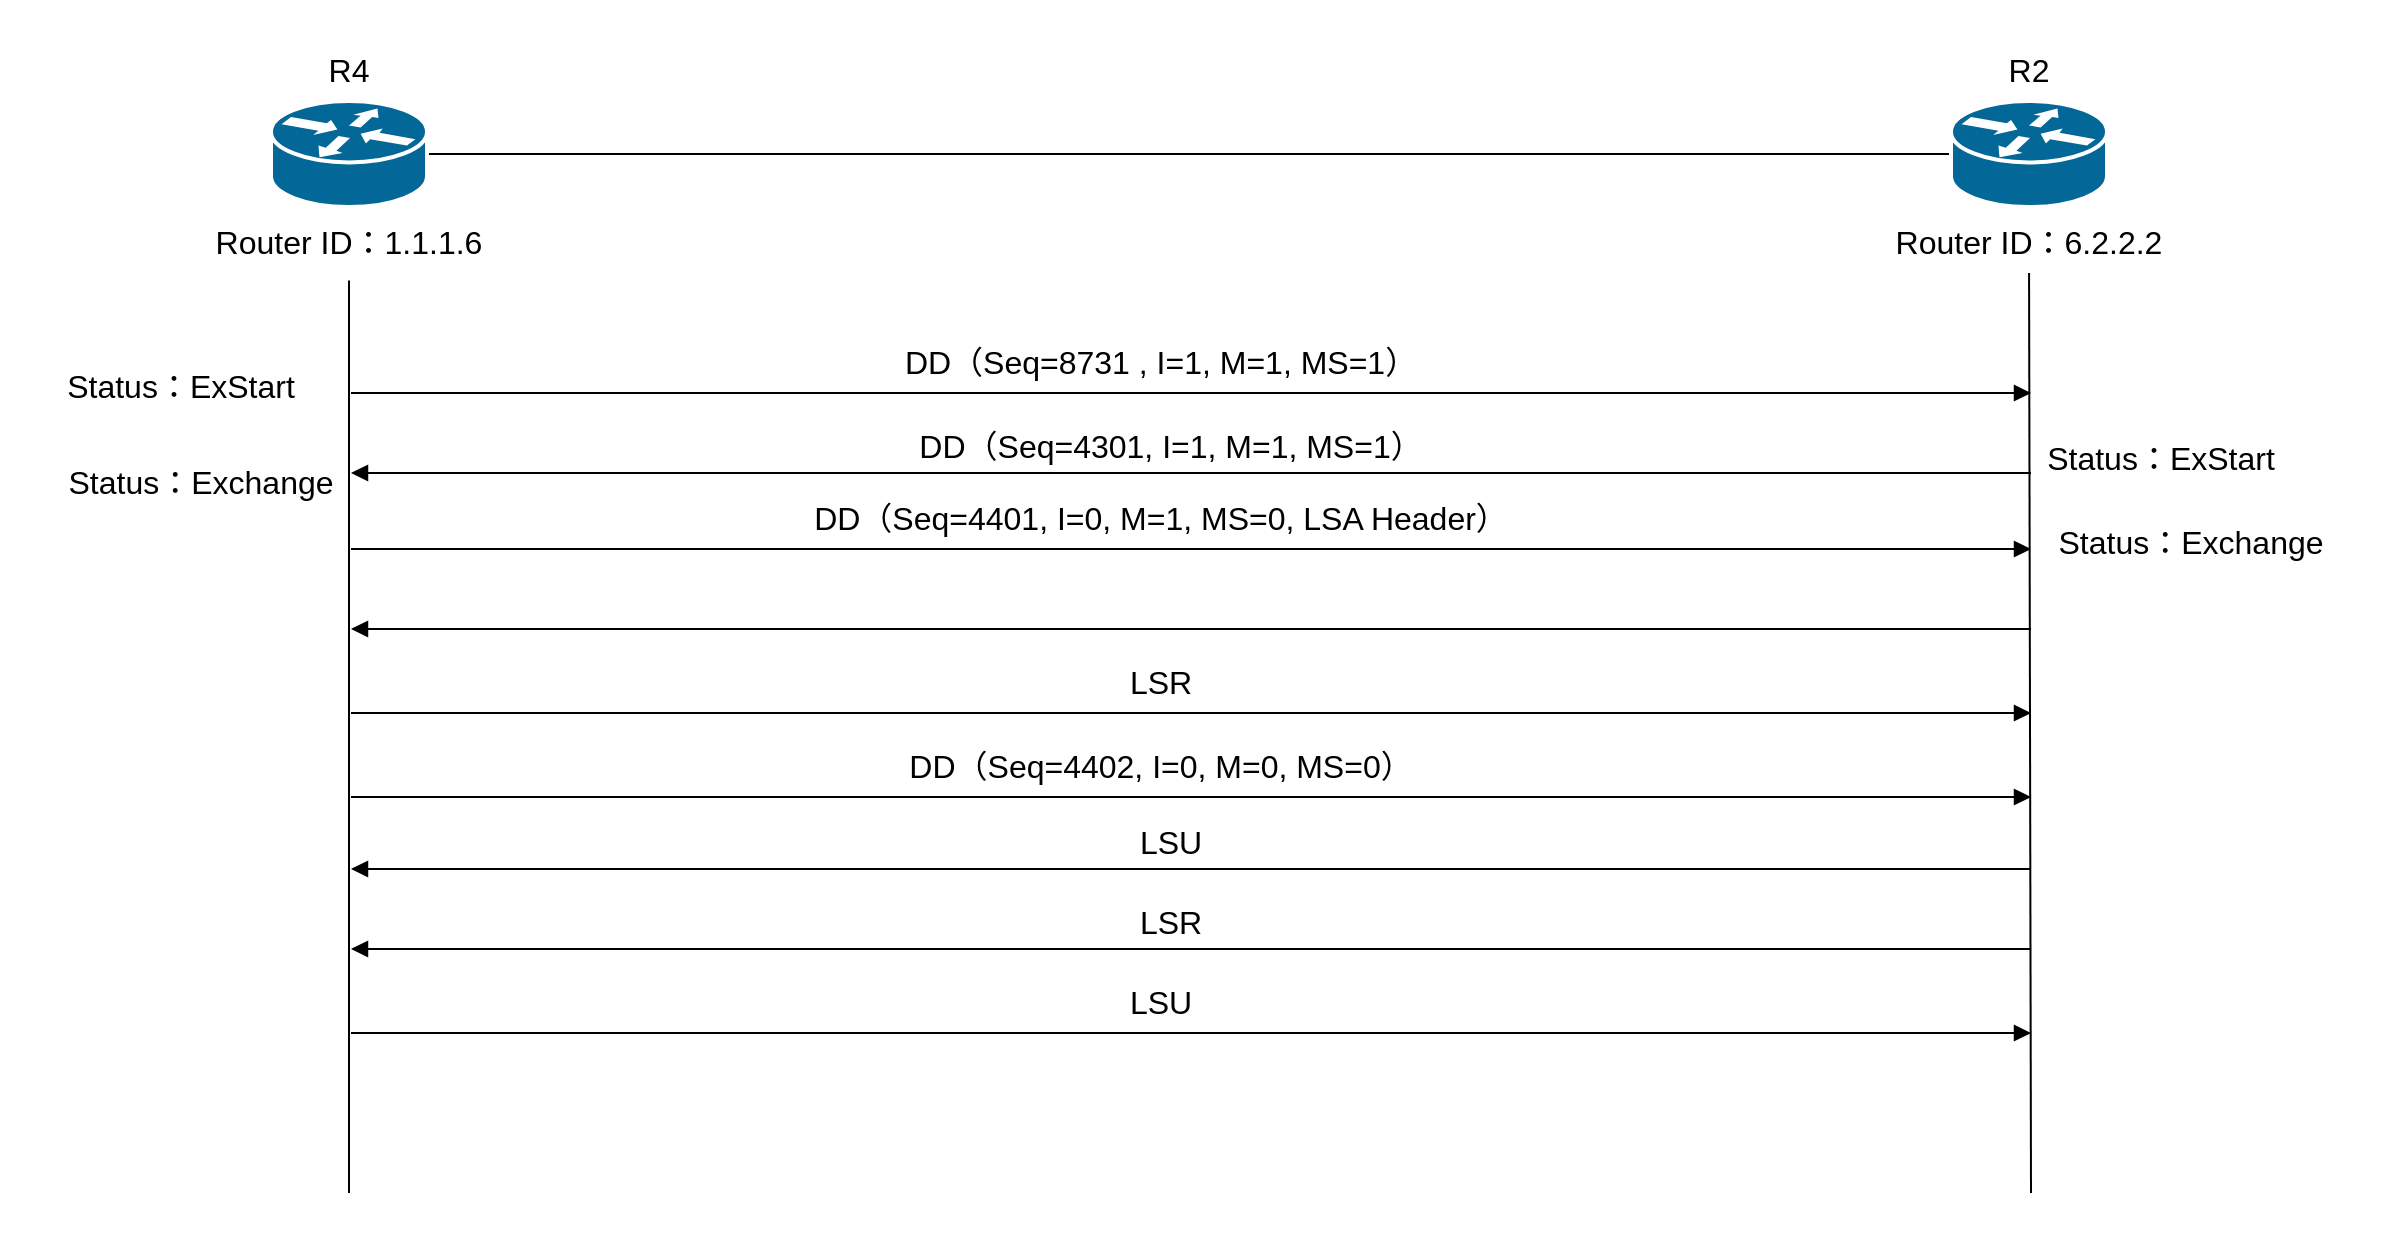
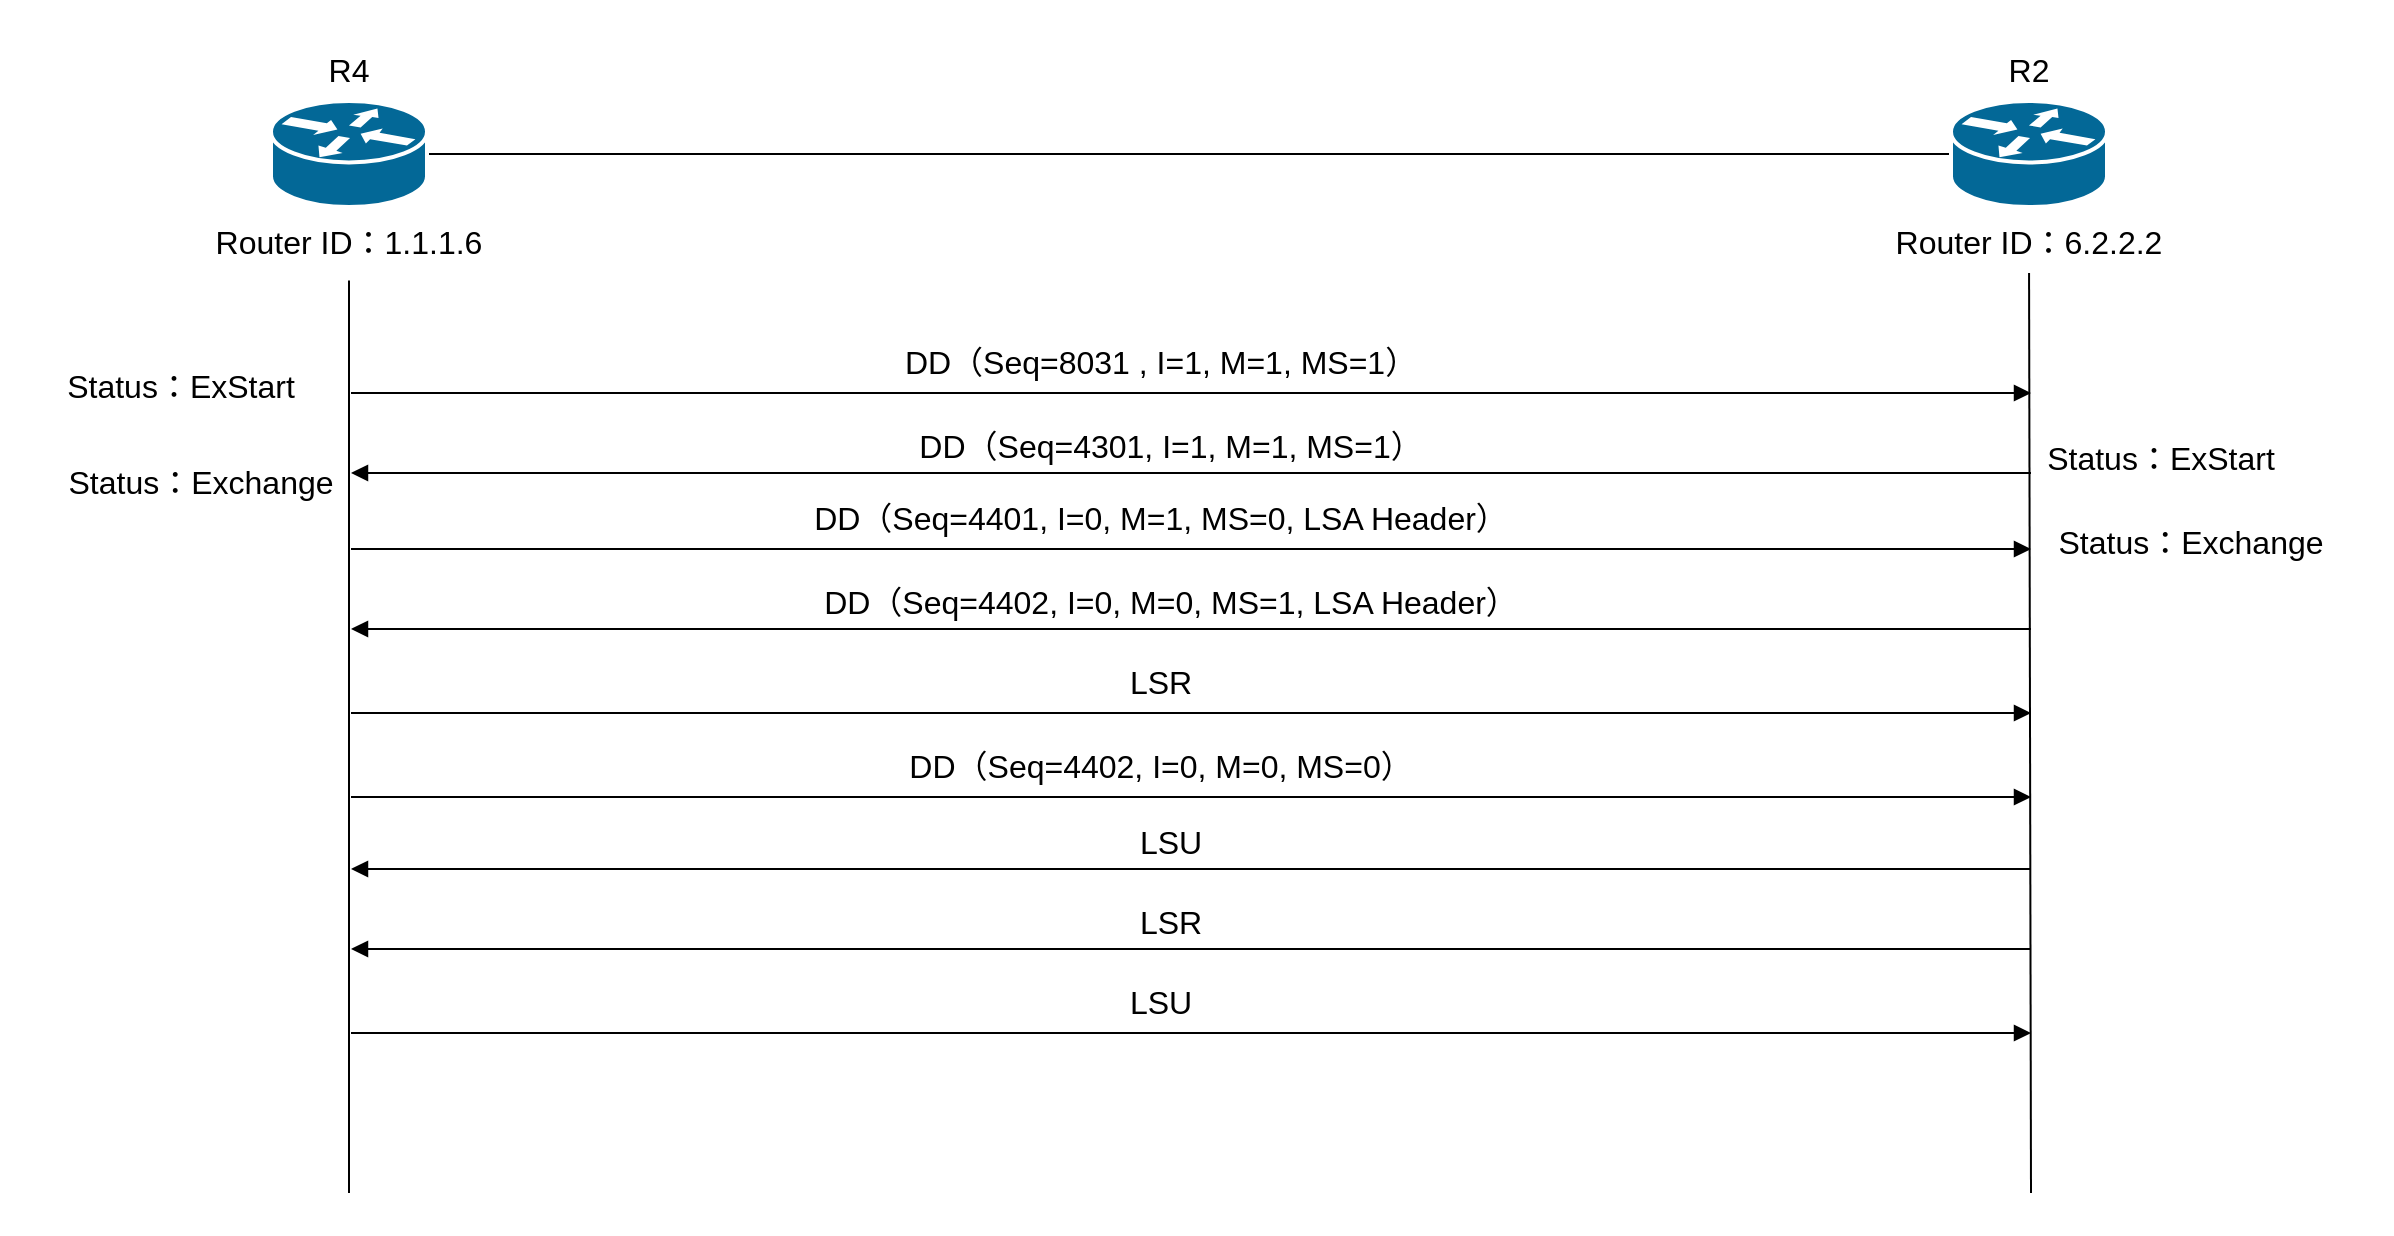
(1162, 363) -> (1162, 363)
none -> (1171, 603)
